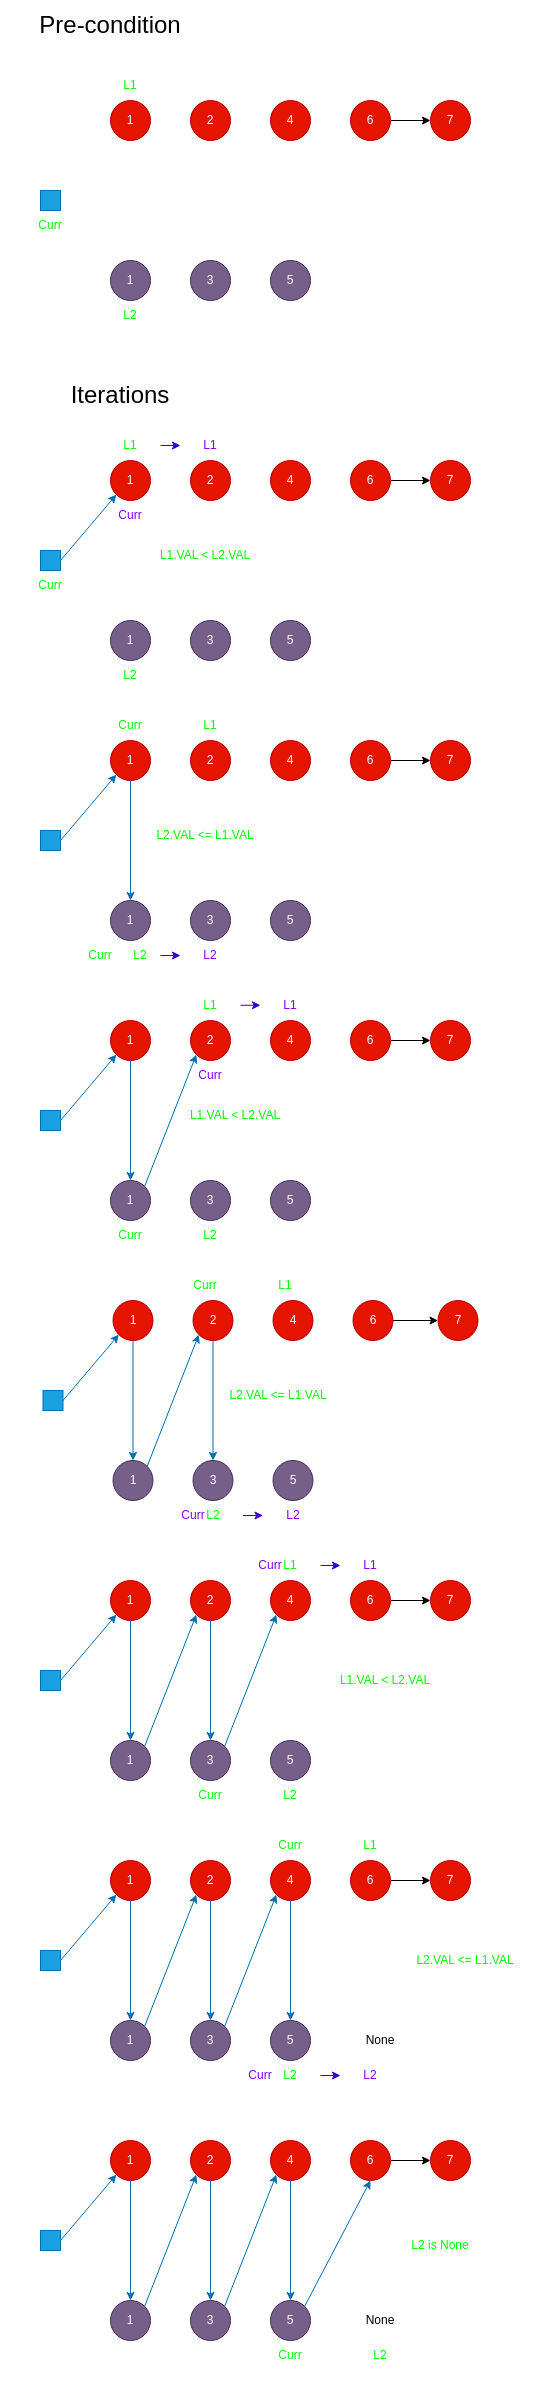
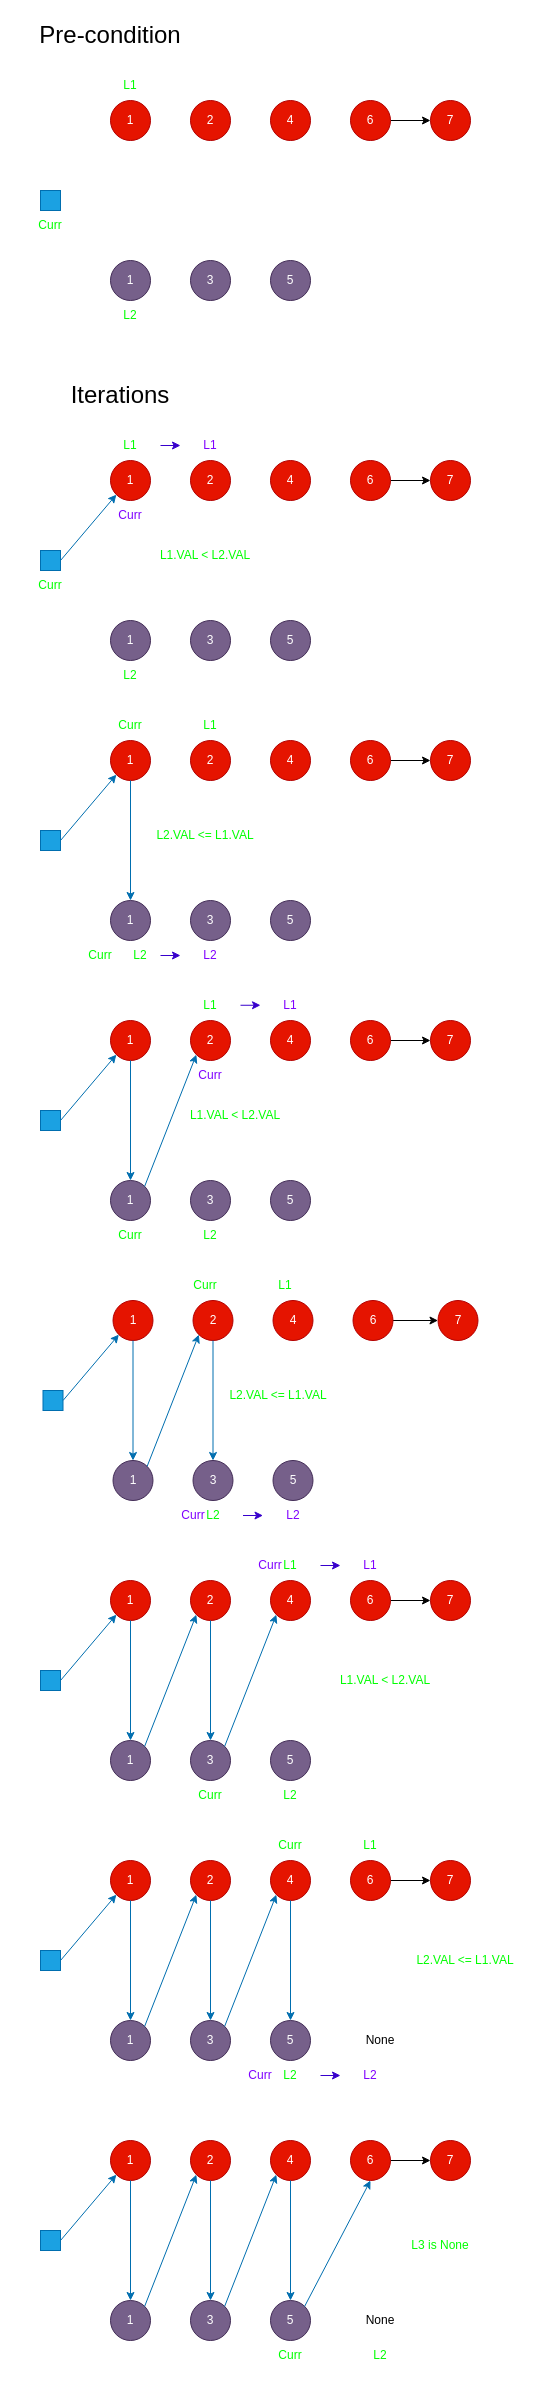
(111, 26) -> (111, 36)
(441, 2246) -> (441, 2246)
